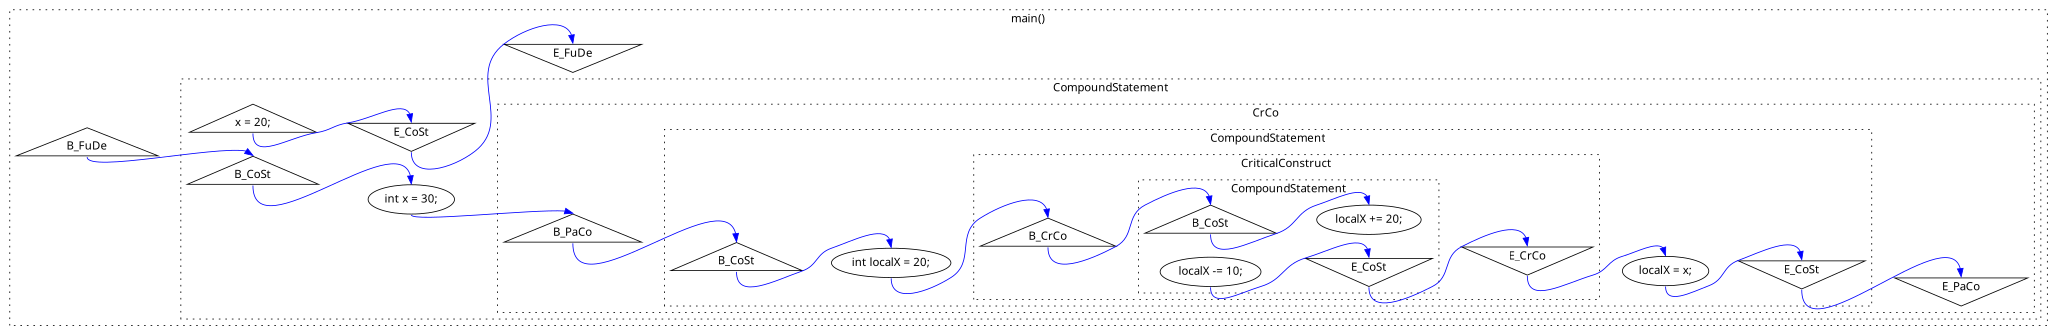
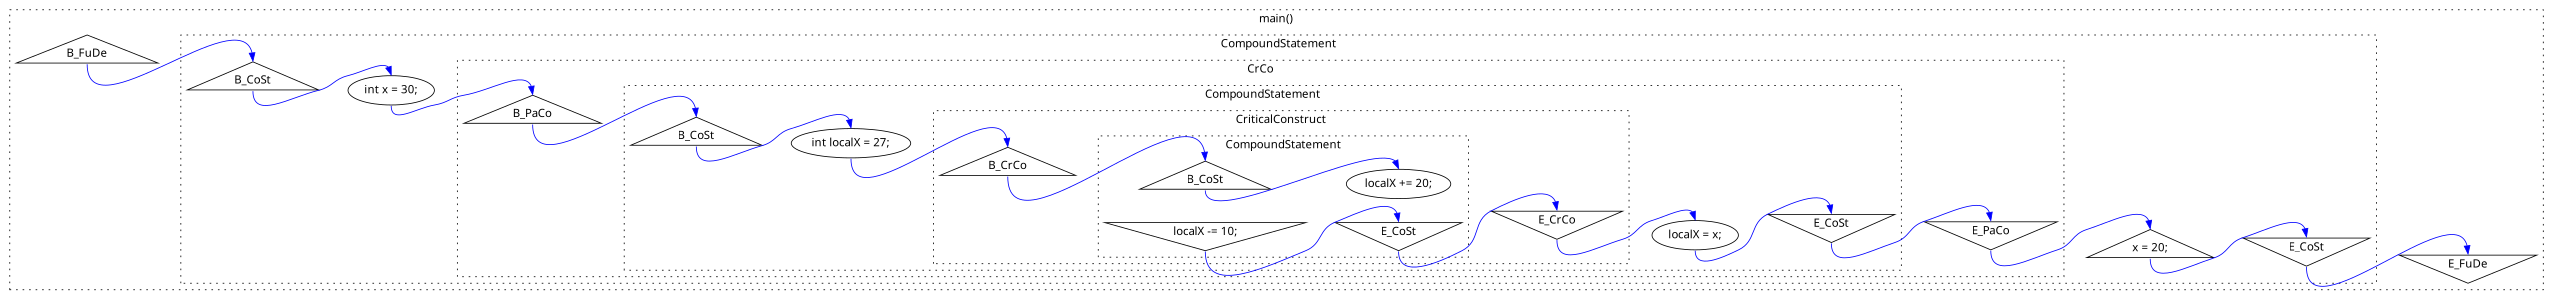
none -> (2071, 241)
(891, 263) -> (851, 143)
(1211, 272) -> (1205, 232)
